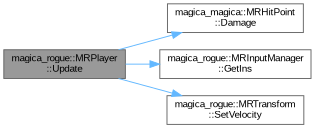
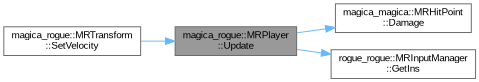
(235, 64) -> (403, 64)
(145, 86) -> (153, 41)
